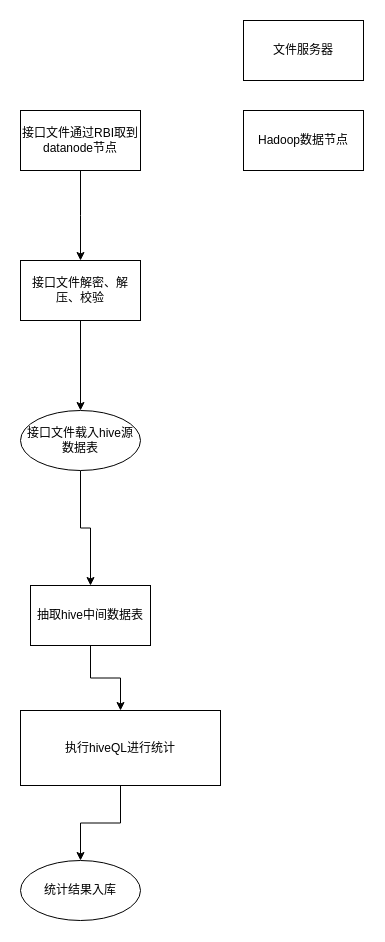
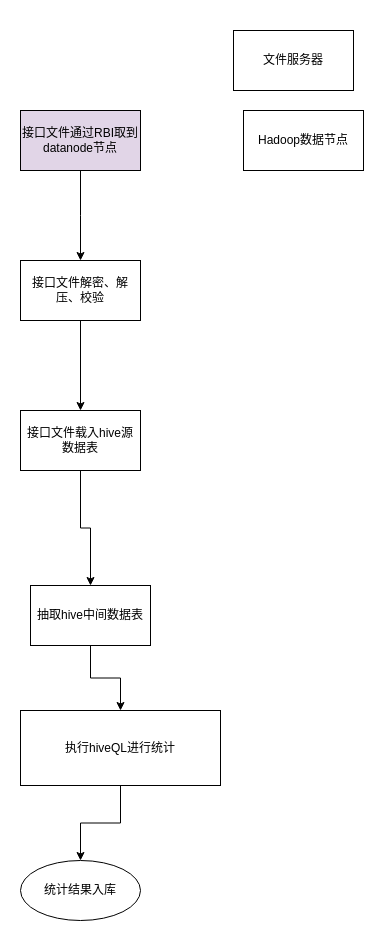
(304, 51) -> (294, 61)
(81, 141) -> (81, 141)
(81, 441) -> (81, 441)
